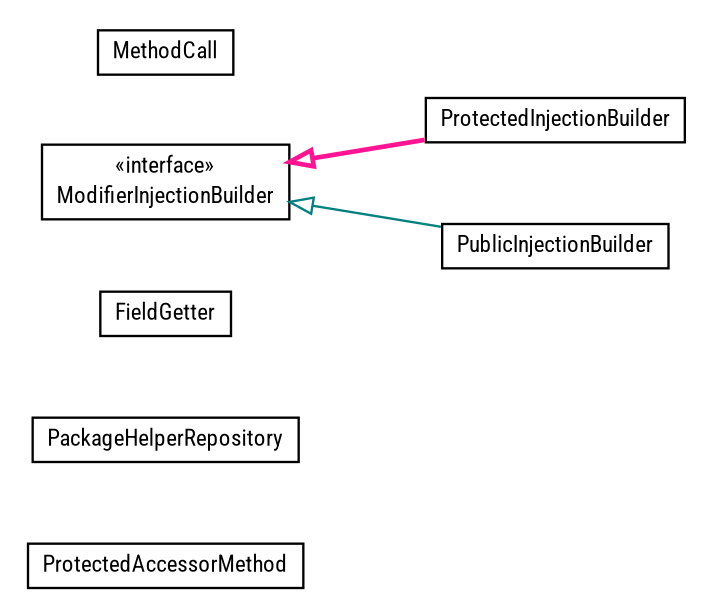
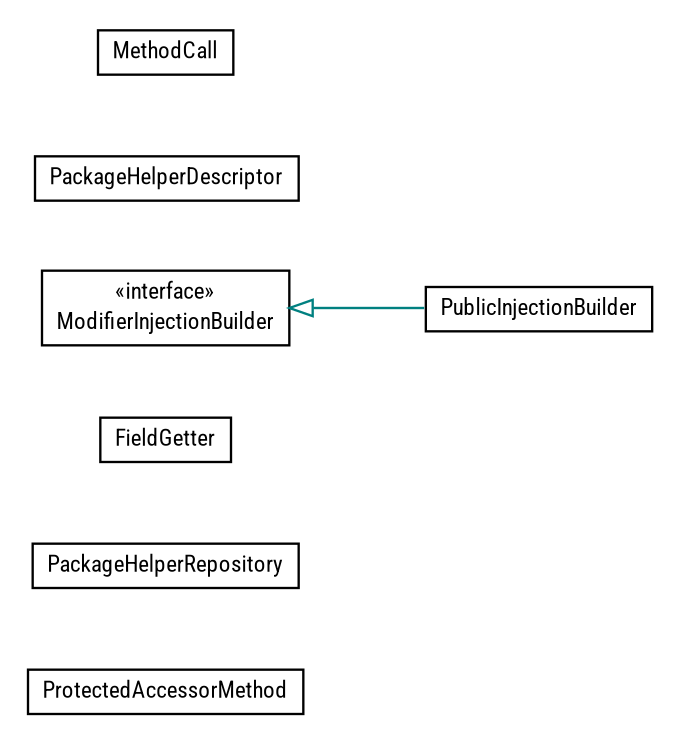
(554, 119) -> none
none -> (166, 177)
